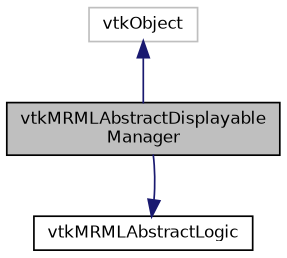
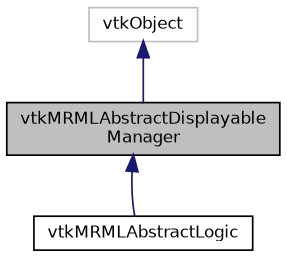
(155, 177) -> (132, 194)
